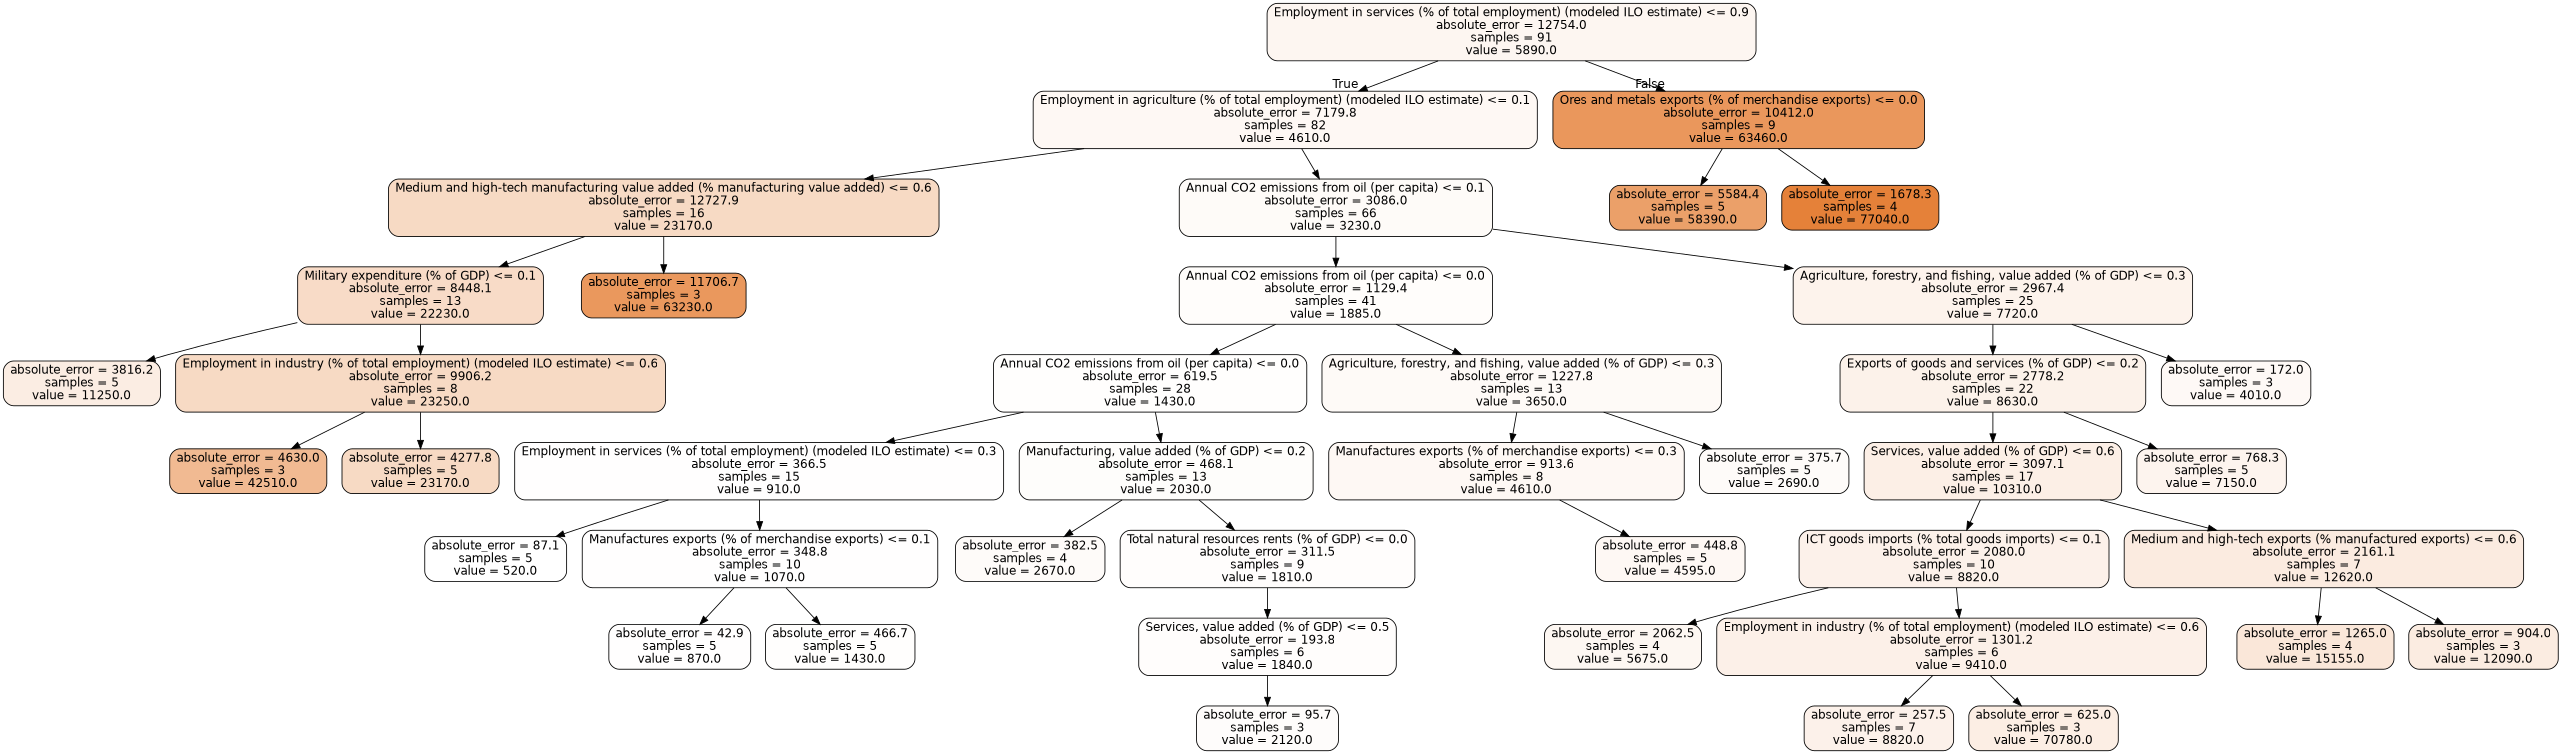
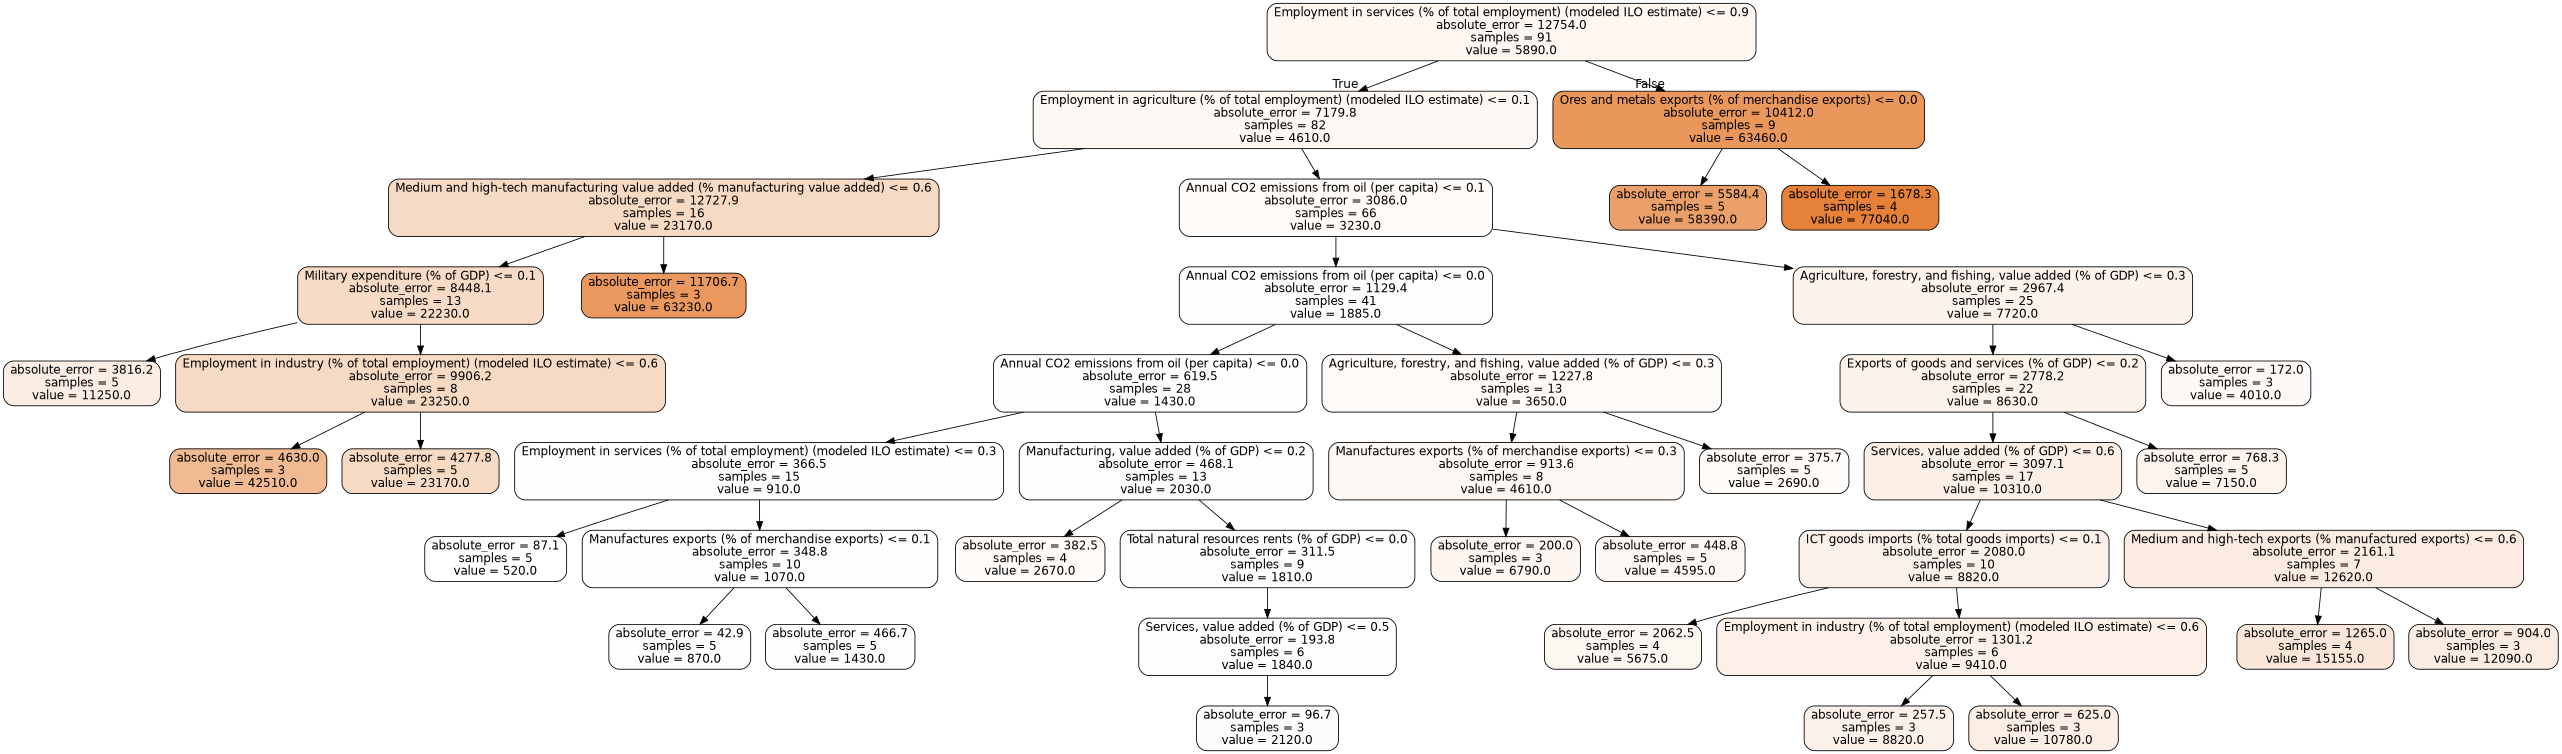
none -> (1506, 559)
(1268, 728) -> (1268, 728)
(1879, 728) -> (1879, 728)
(2044, 728) -> (2044, 728)
